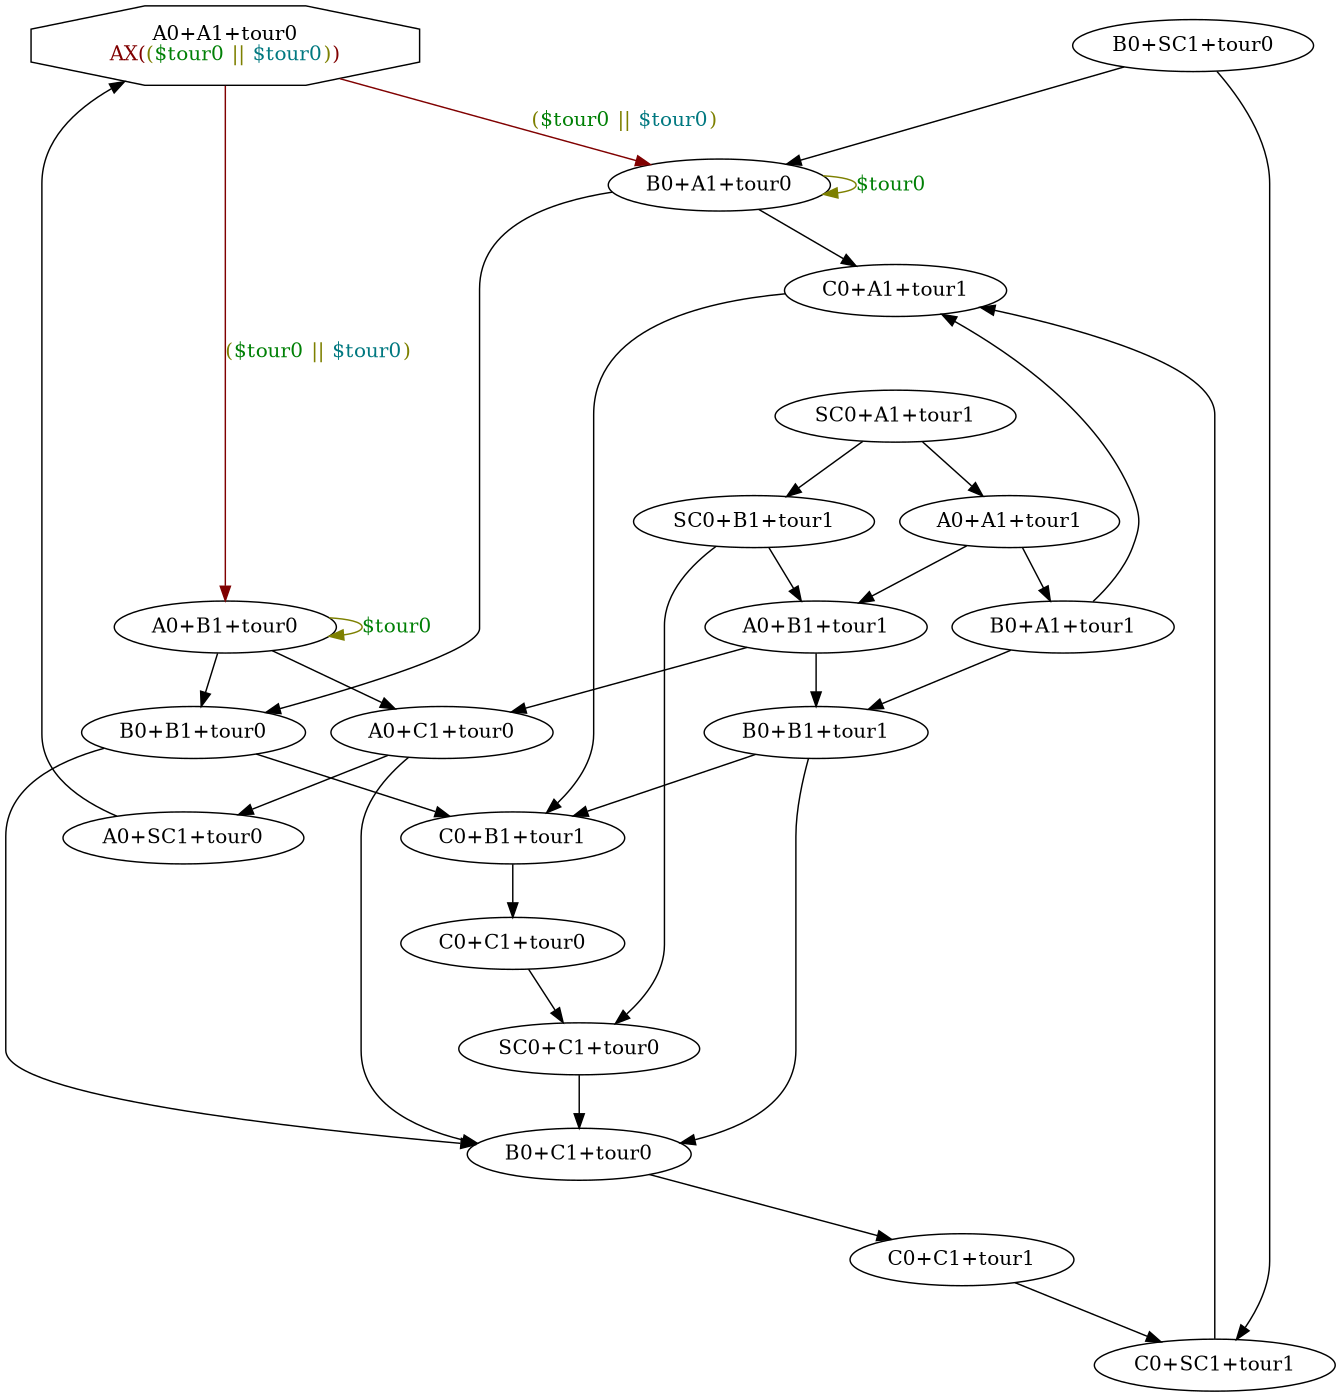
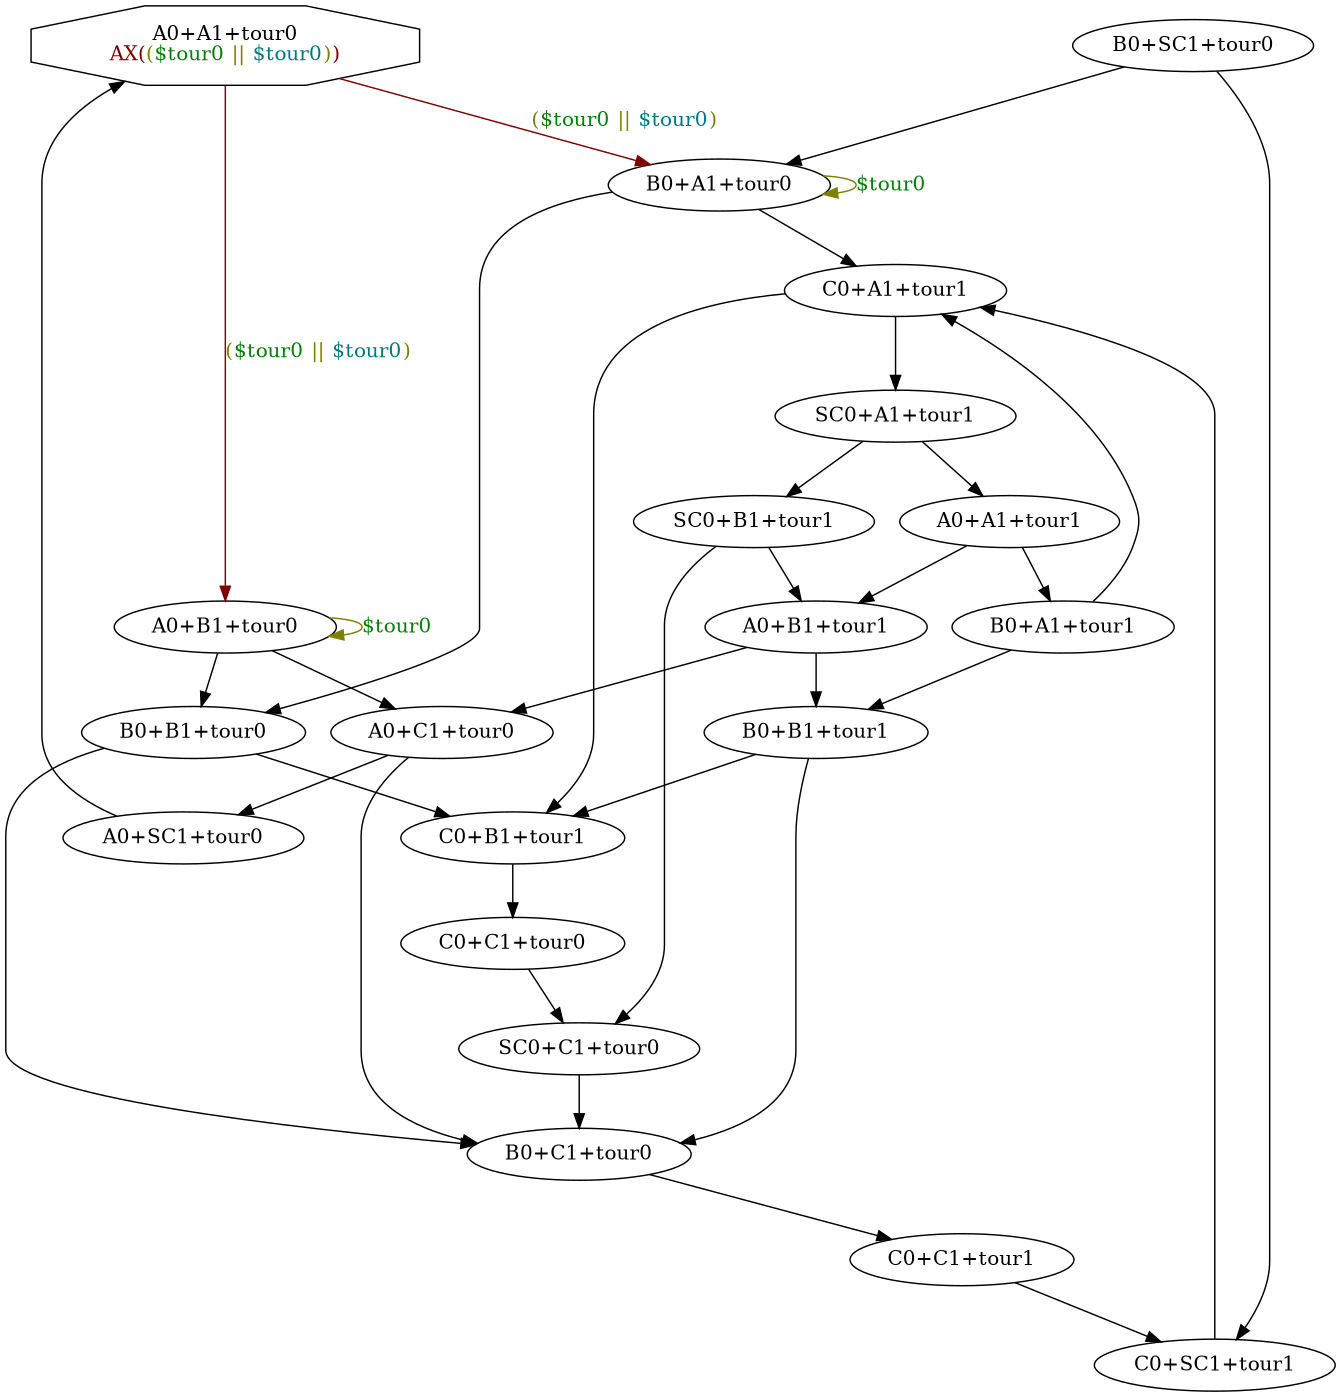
none -> (896, 346)
